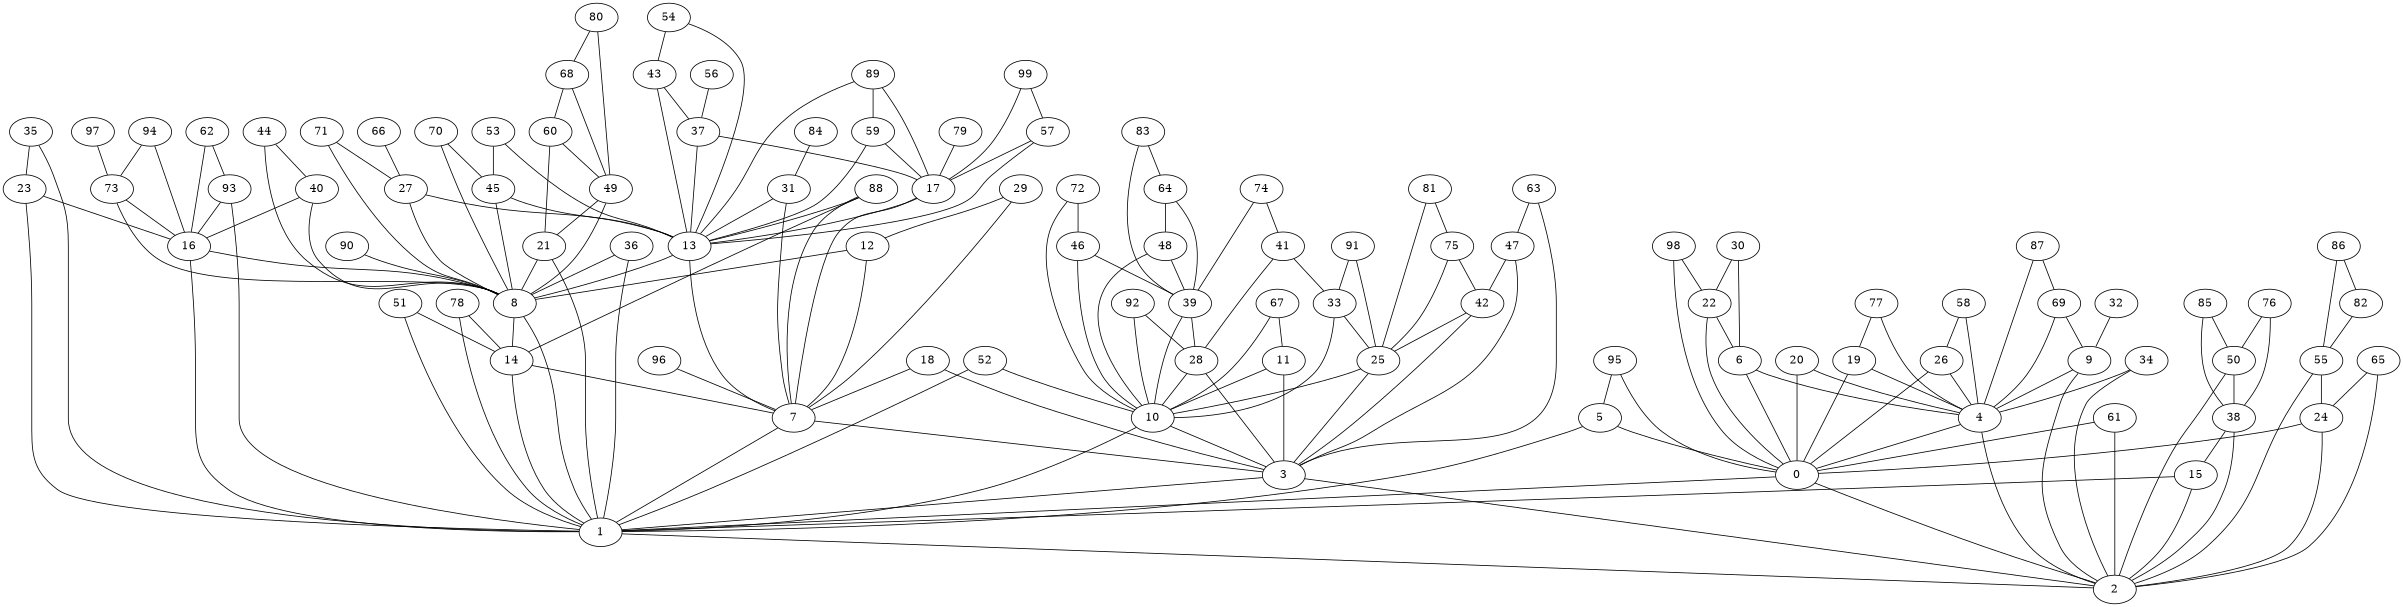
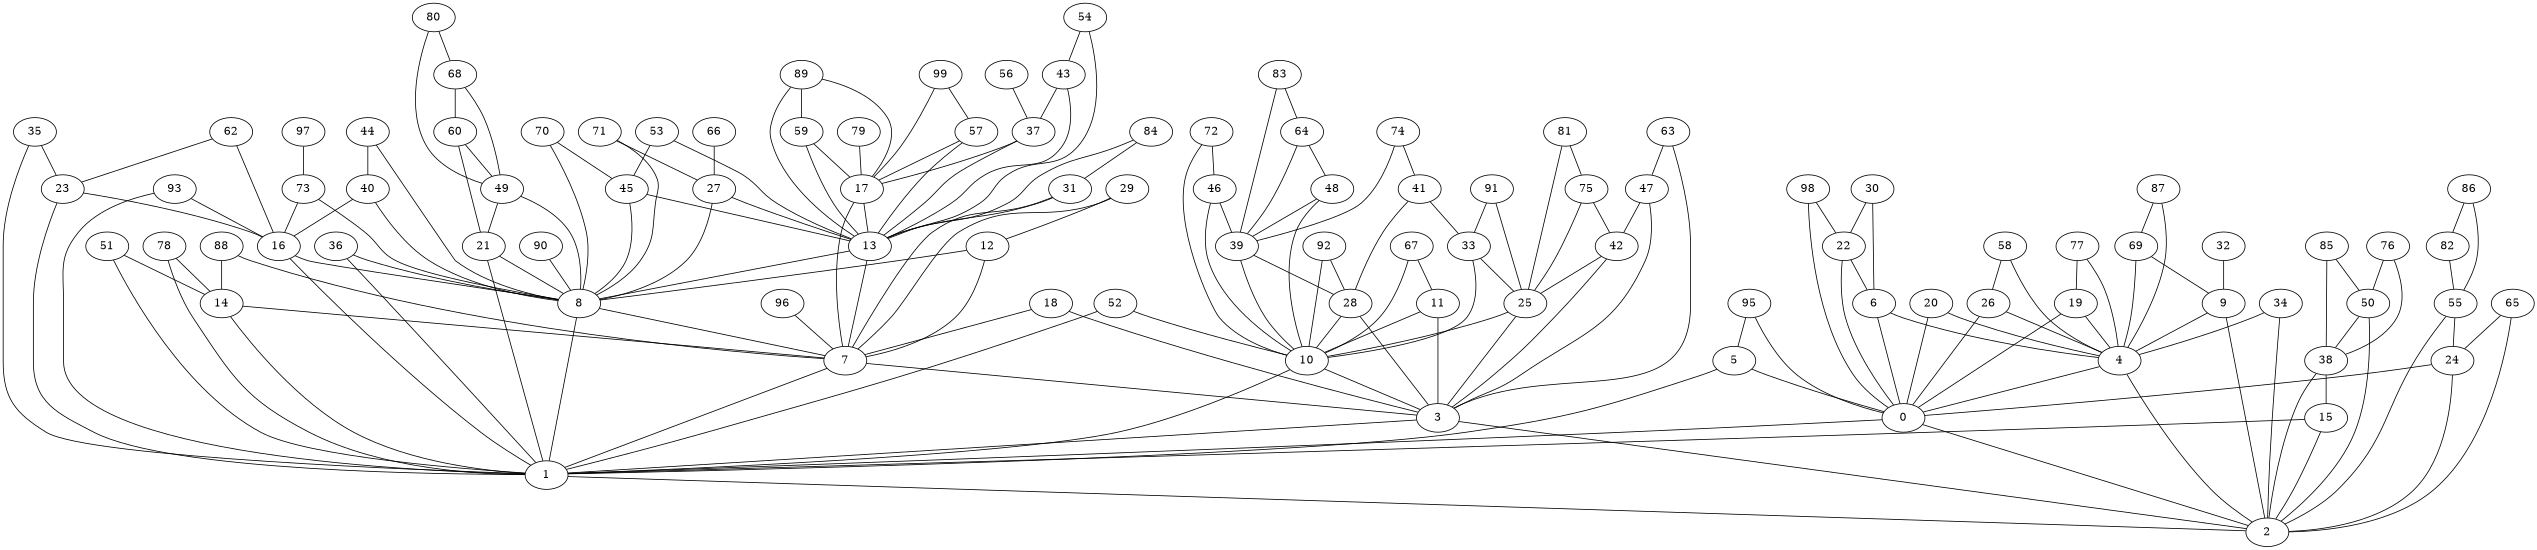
(150, 132) -> none
(218, 161) -> (147, 160)
(804, 216) -> (1015, 199)
(513, 332) -> (712, 332)
(2115, 418) -> none
